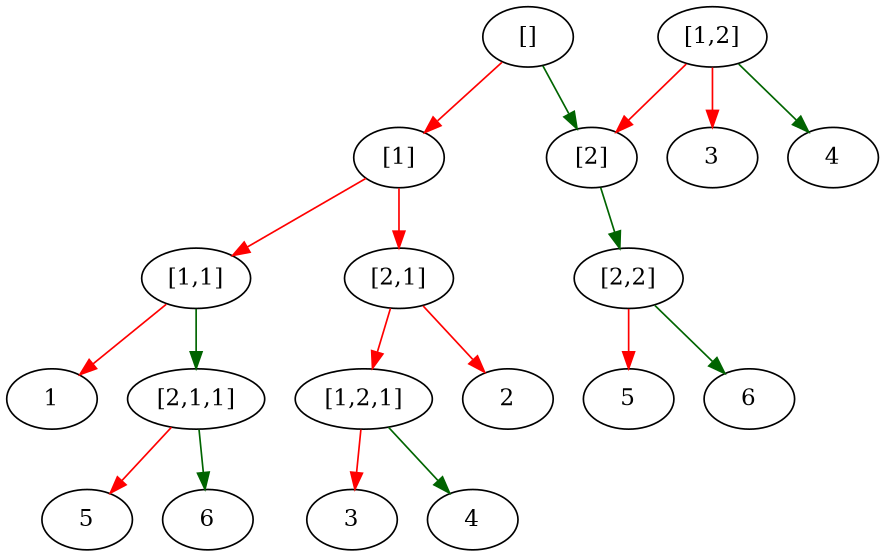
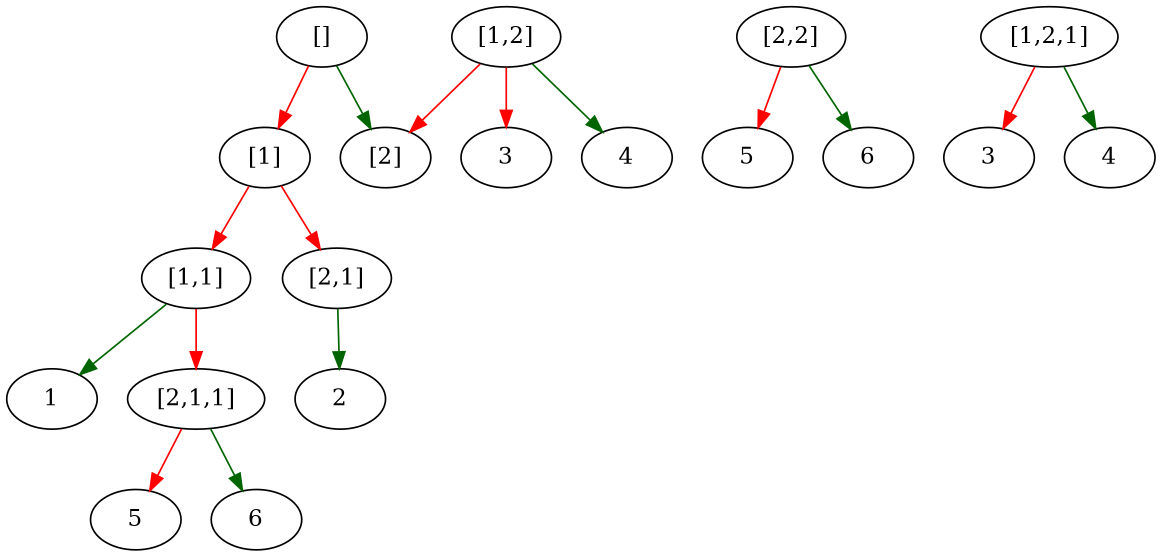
(608, 210) -> none
(196, 330) -> (196, 330)
(384, 330) -> none
(448, 333) -> (338, 330)
(130, 334) -> (130, 334)
